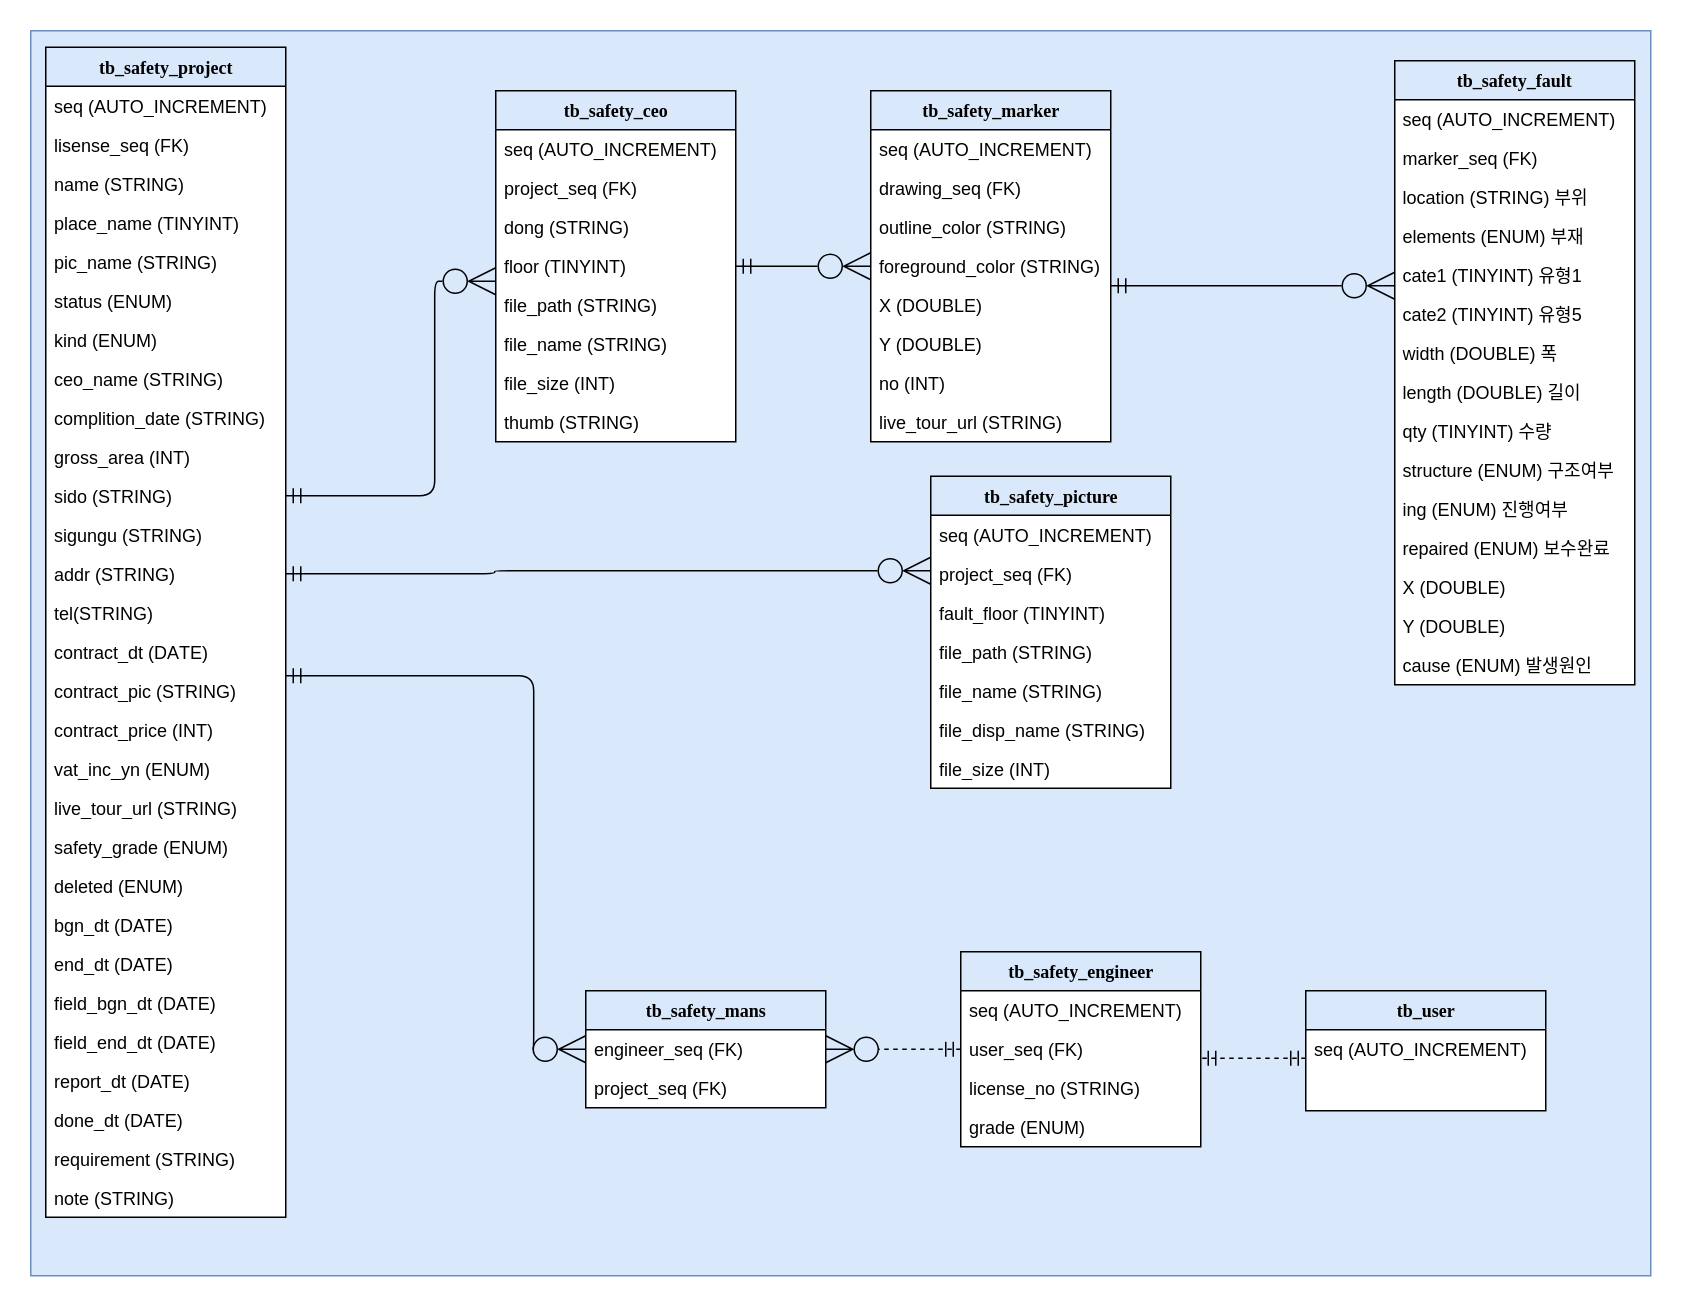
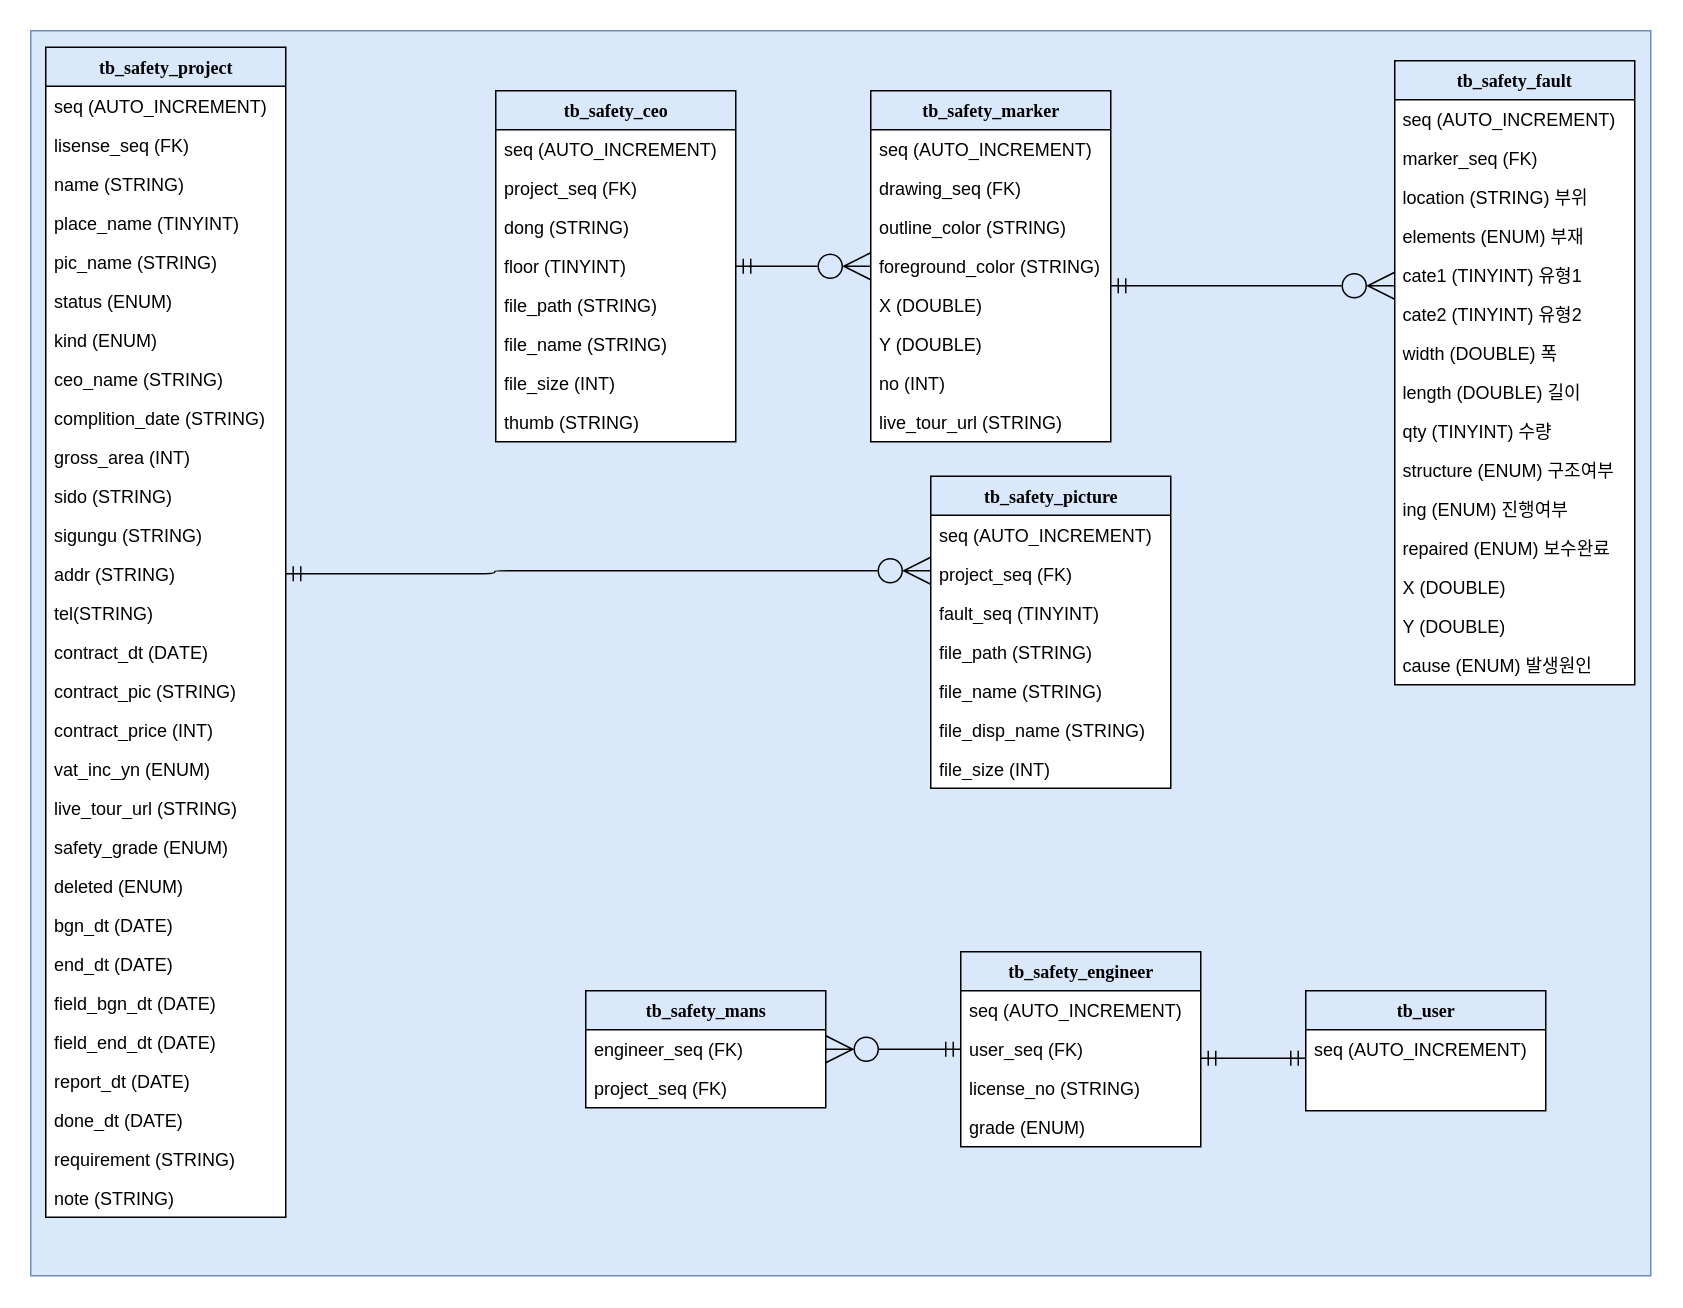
(1502, 316) -> (1502, 316)
(435, 458) -> none
(1039, 615) -> (1031, 615)
(534, 743) -> none
(918, 1049) -> (918, 1049)
(1255, 1058) -> (1255, 1058)
